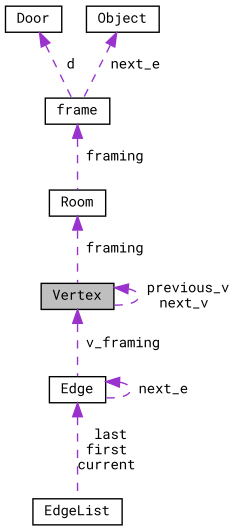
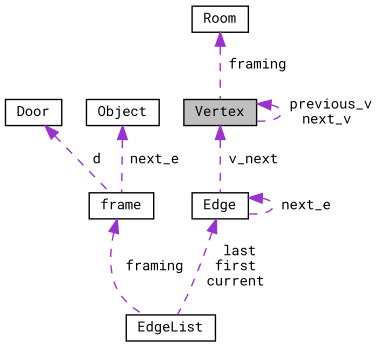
(78, 164) -> (113, 280)
(119, 344) -> (250, 160)
